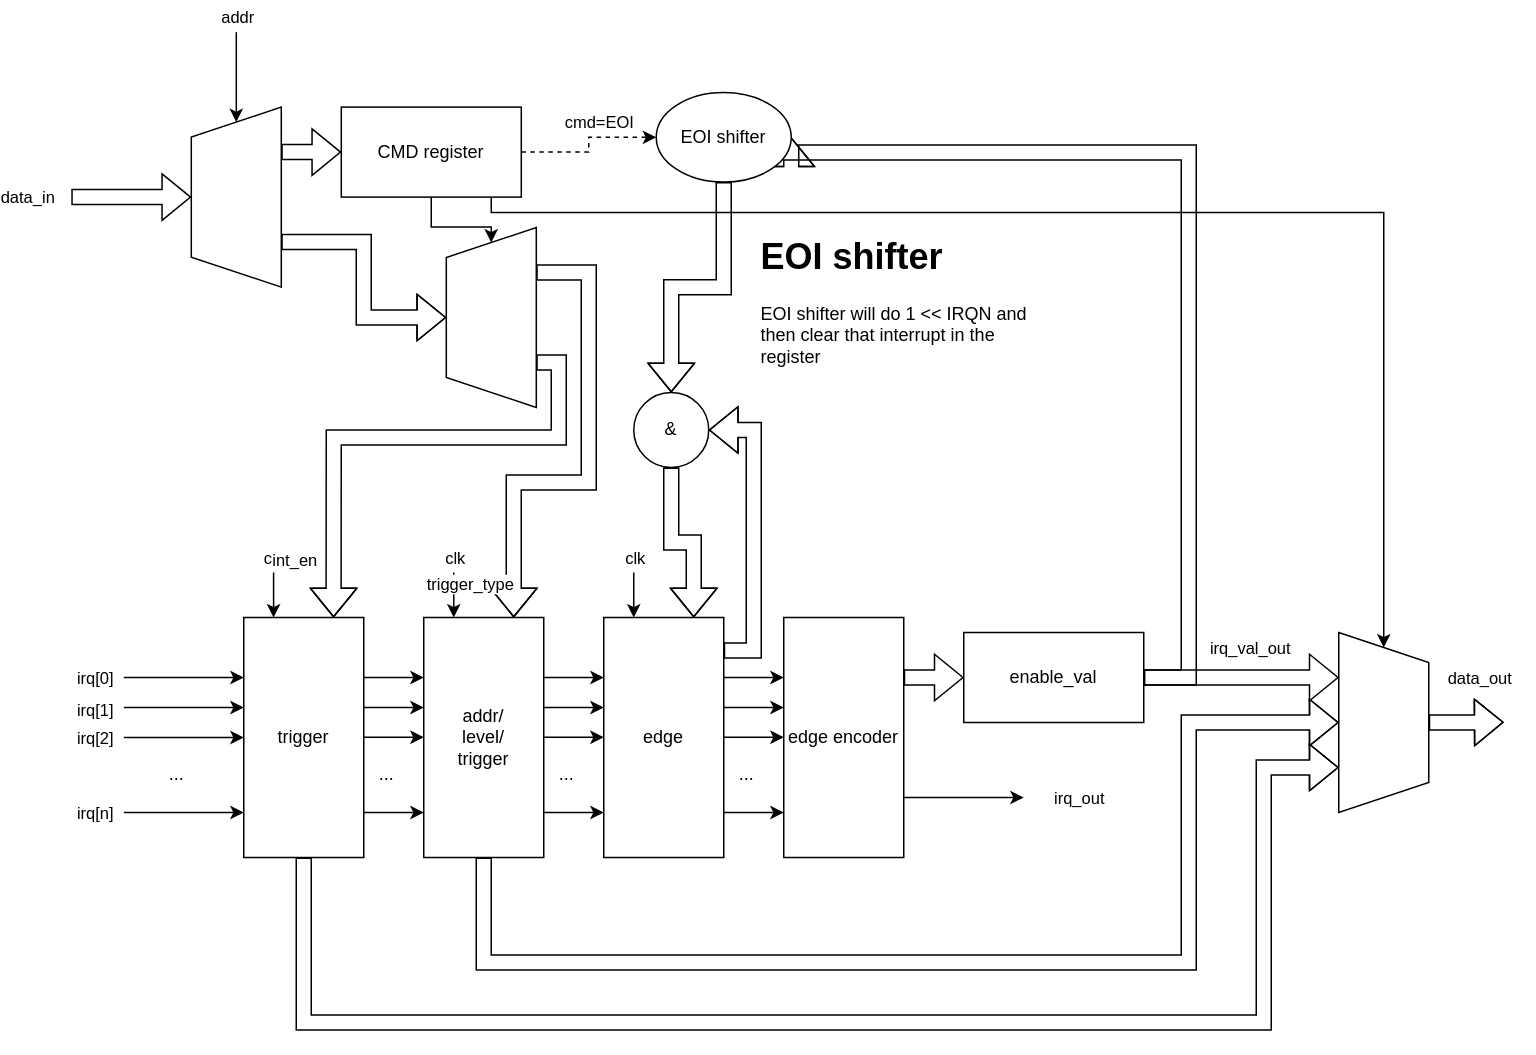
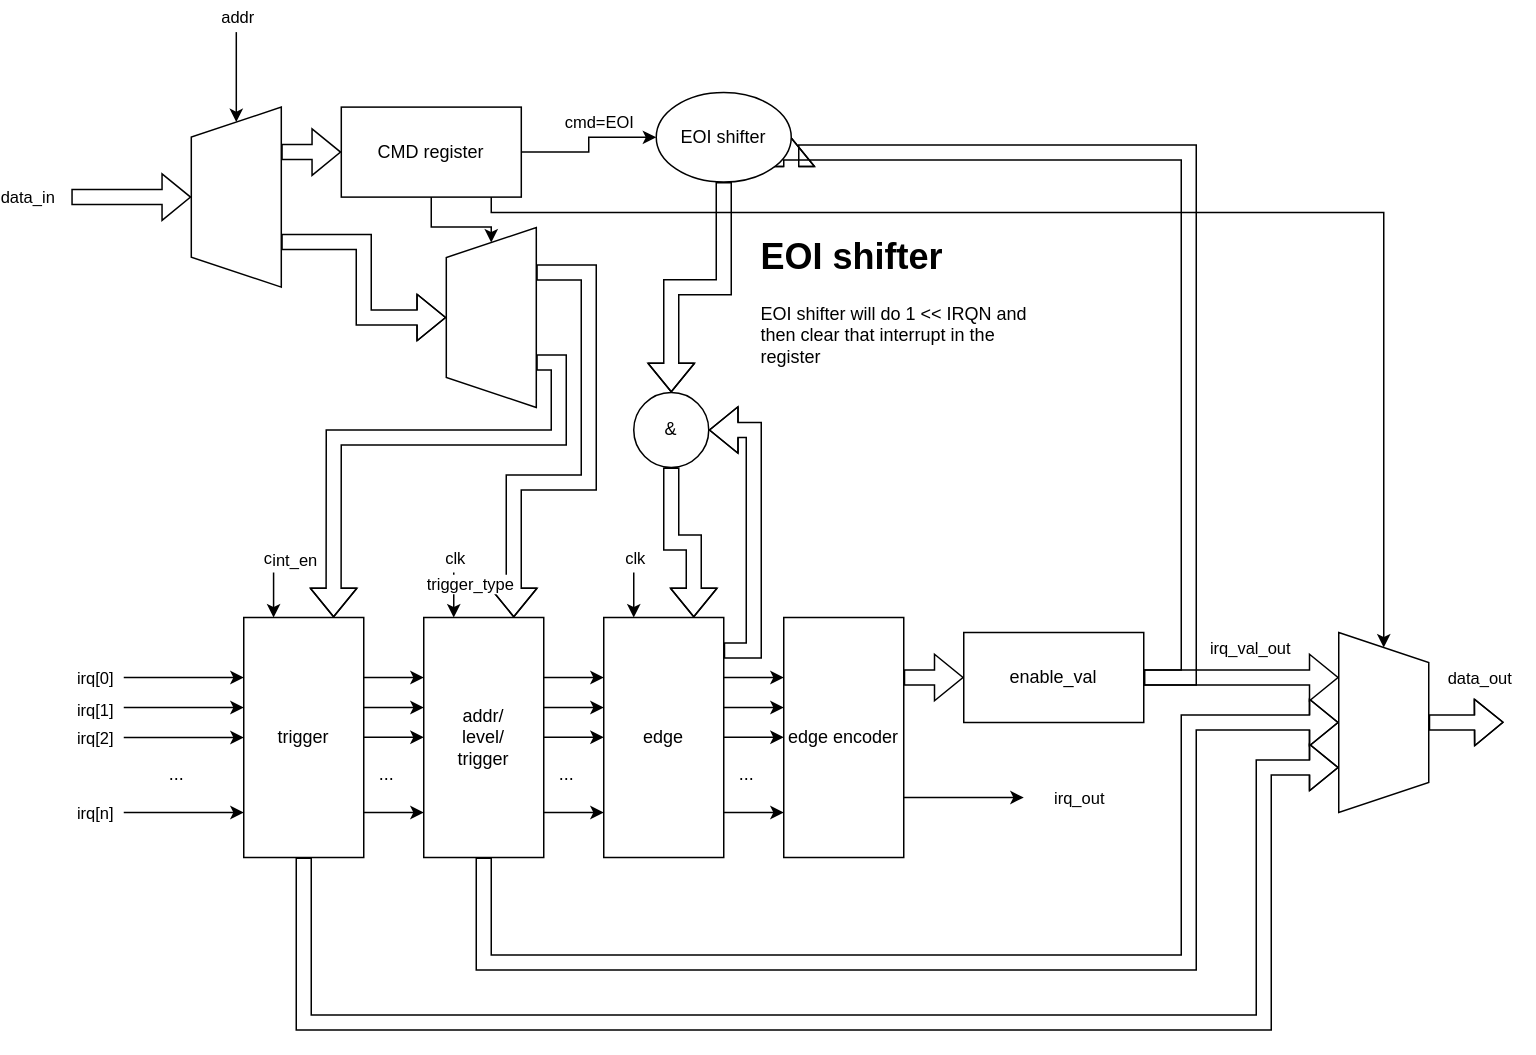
(589, 151) -> (589, 151)
